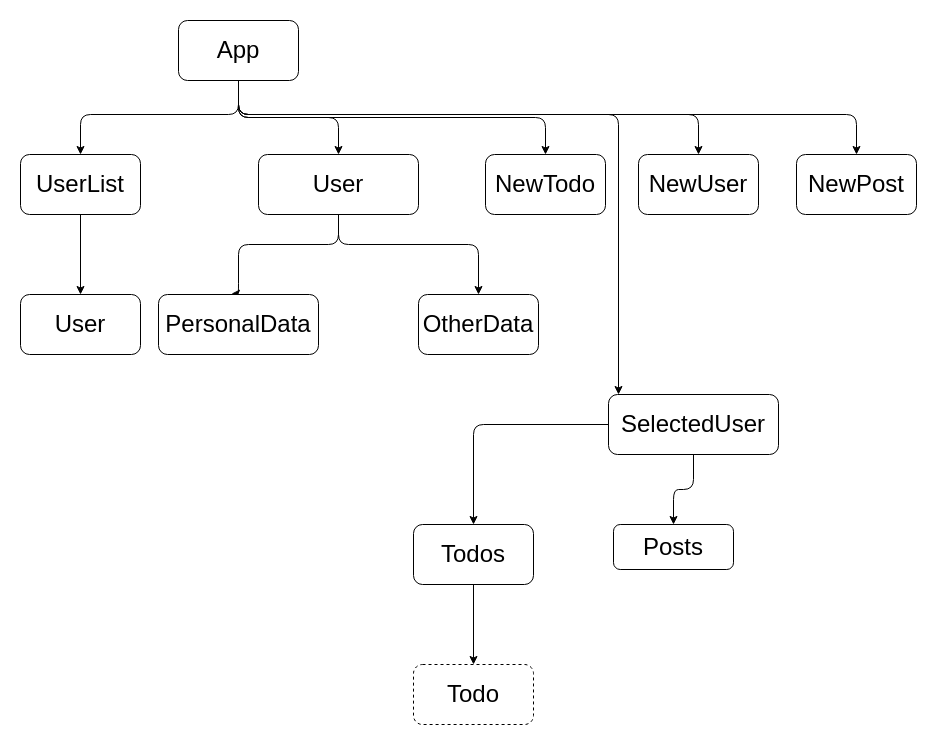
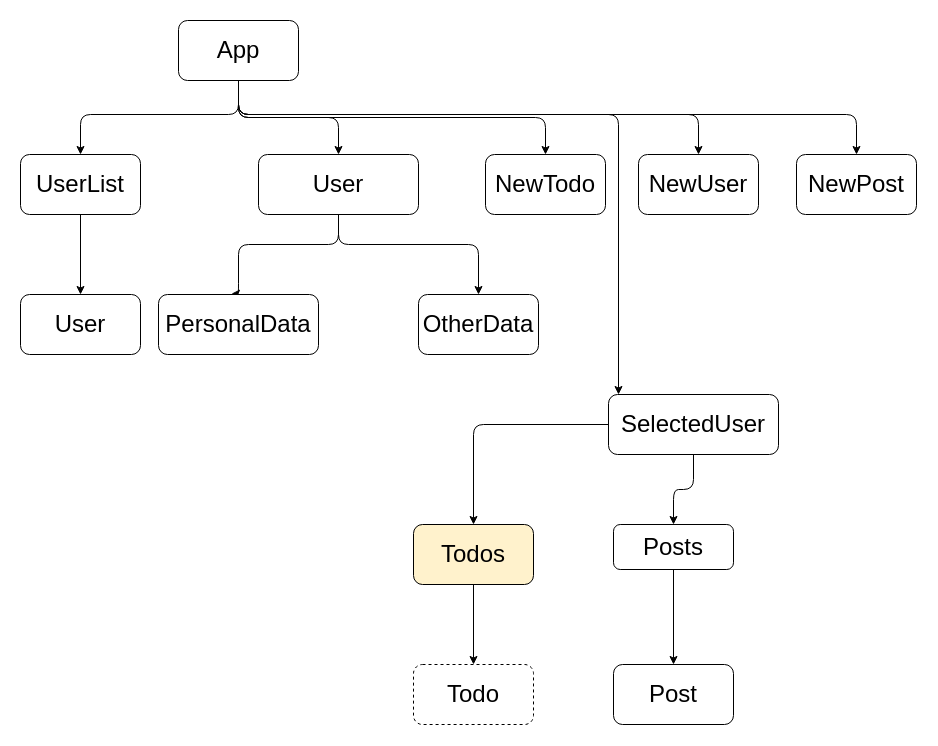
(474, 555) -> (474, 555)
none -> (674, 614)
none -> (674, 695)
